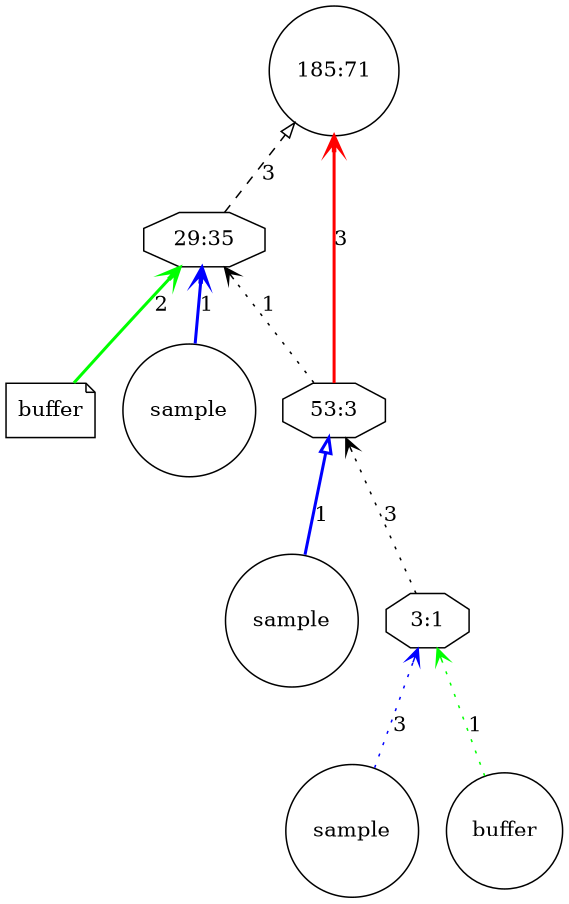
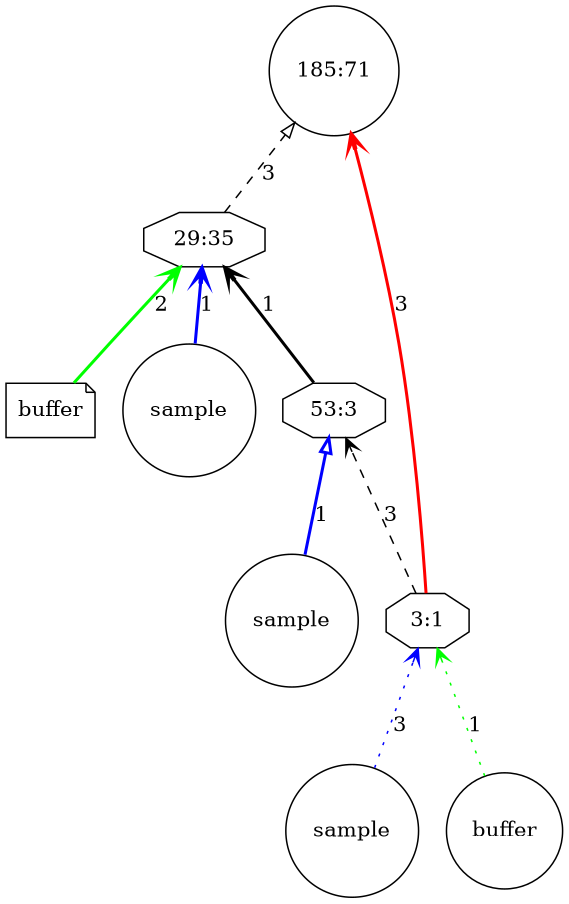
(334, 267) -> (403, 369)
(274, 331) -> (274, 331)
(384, 523) -> (384, 523)
